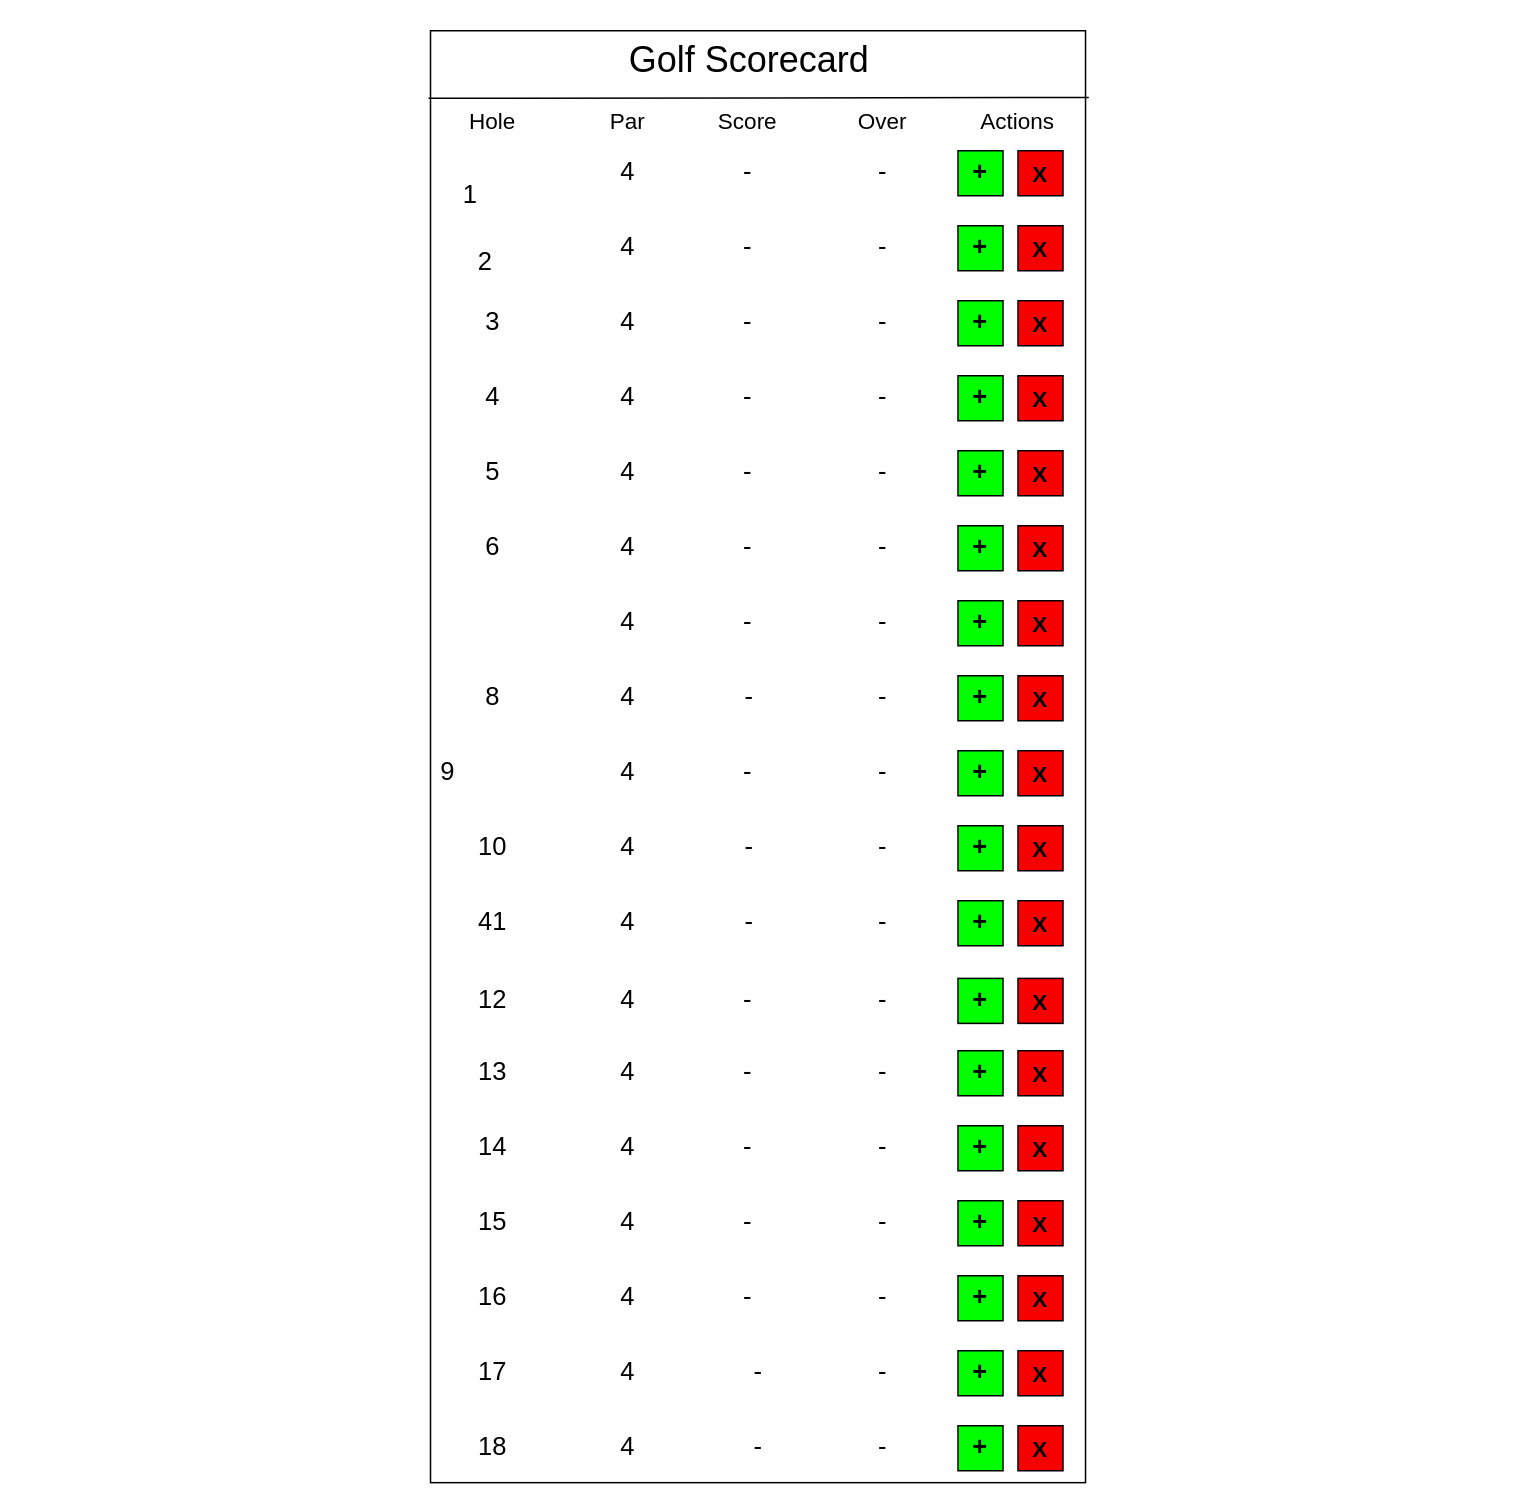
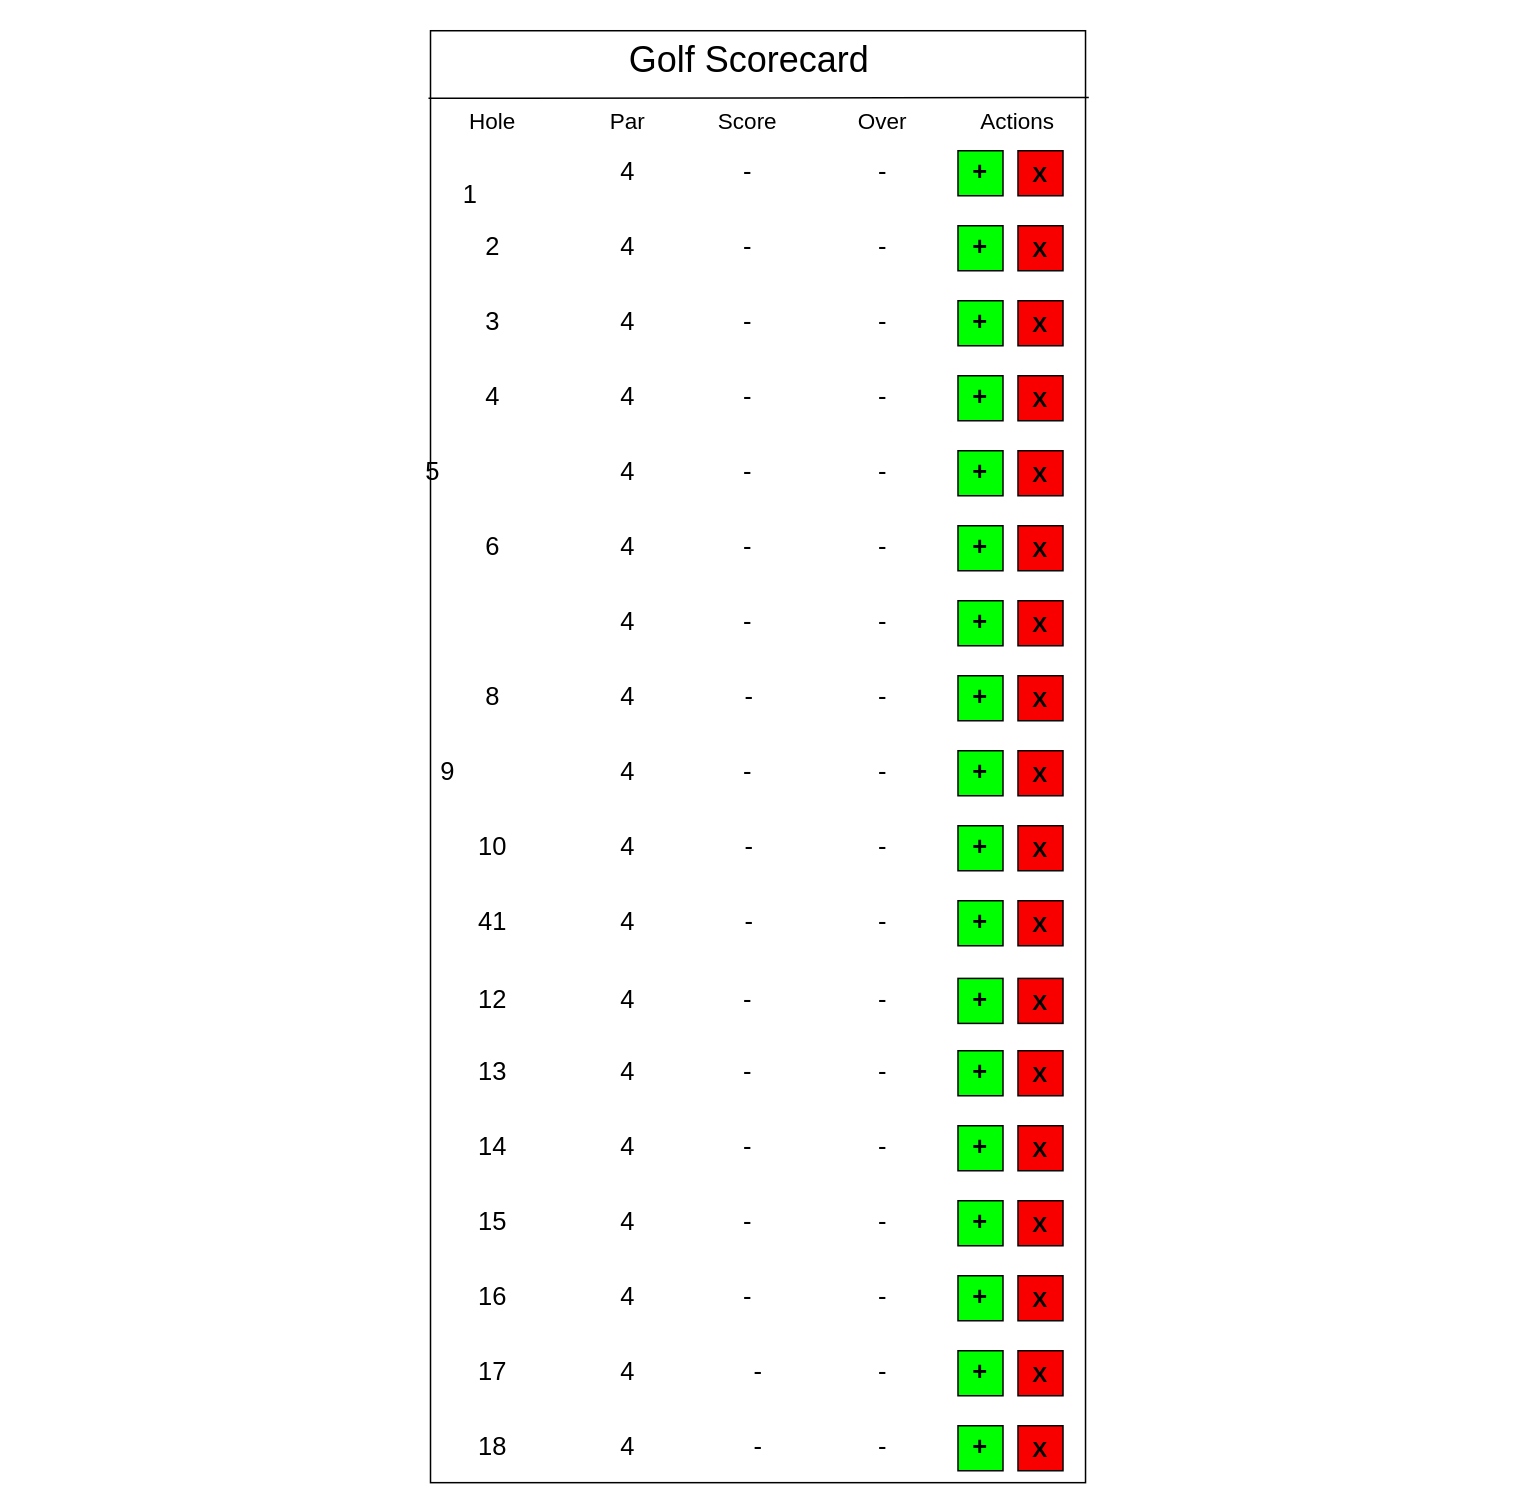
(485, 263) -> (493, 248)
(493, 473) -> (433, 473)
